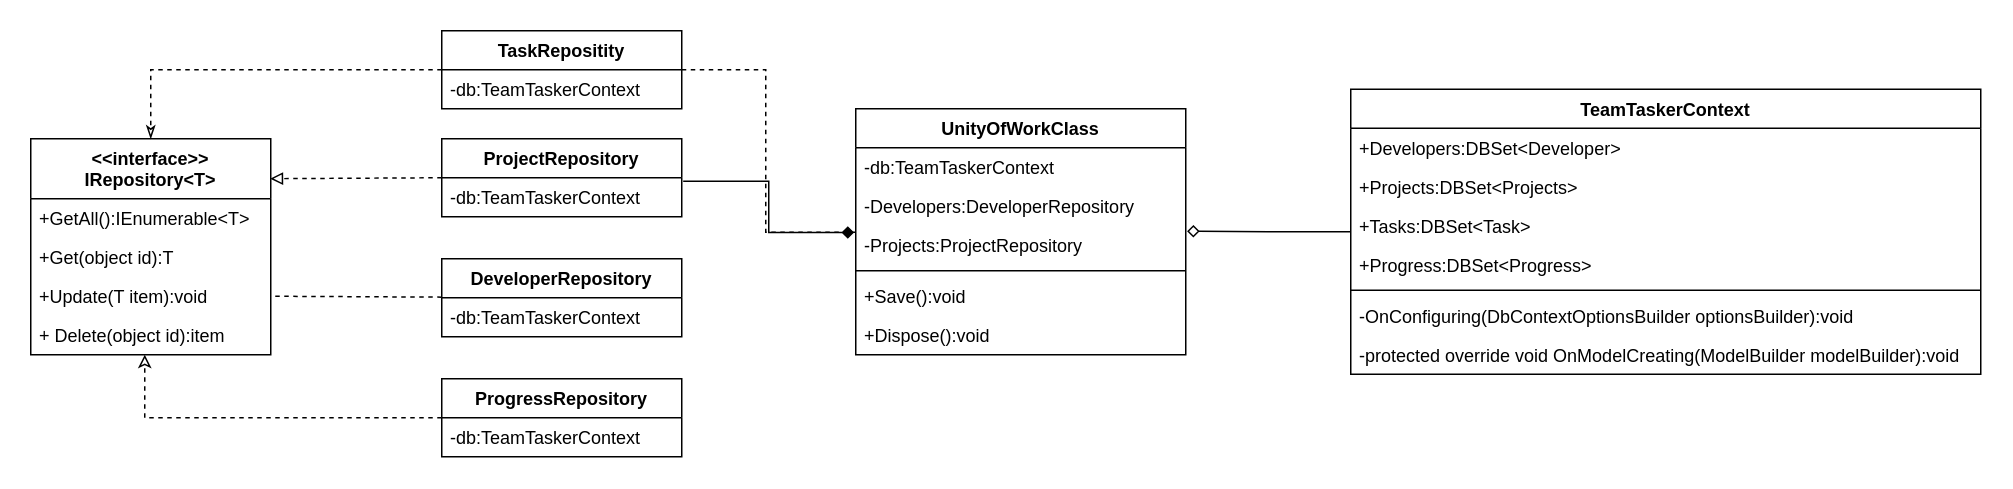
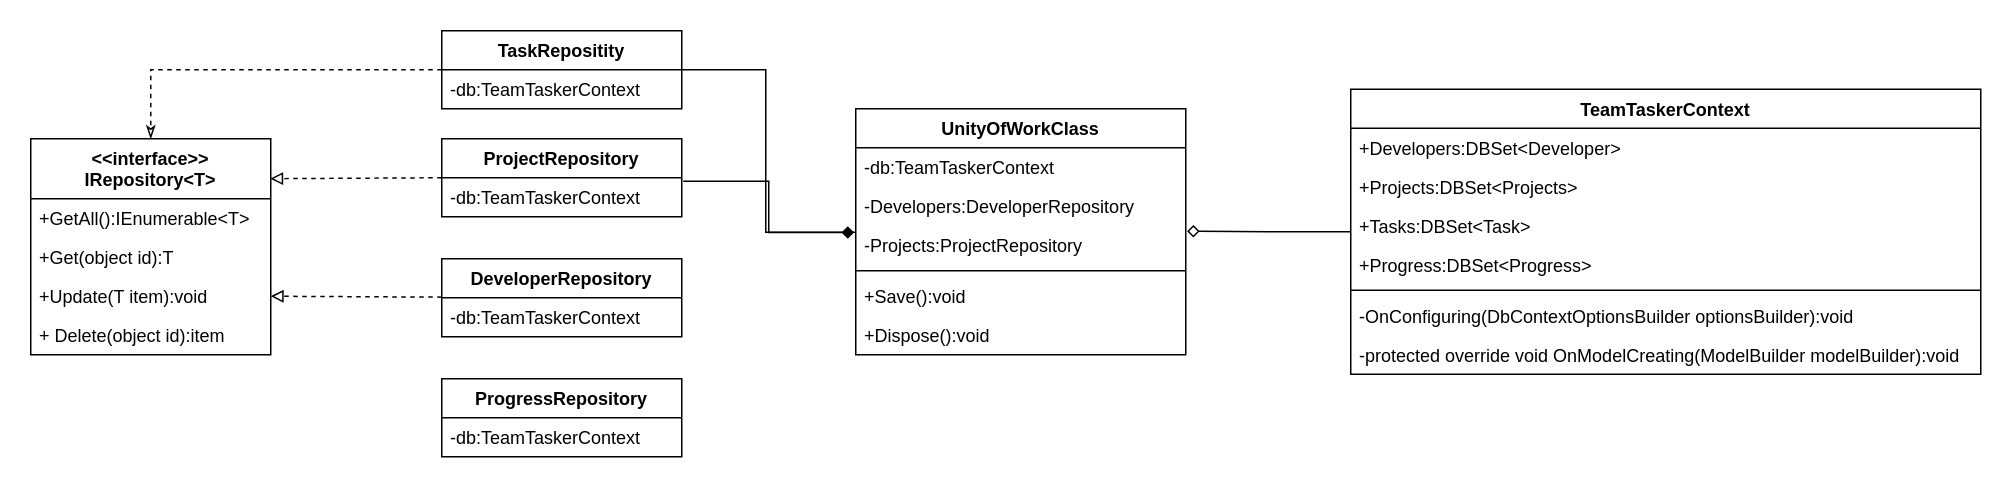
(766, 110) -> (766, 110)
(279, 296) -> (284, 296)
(266, 418) -> none
